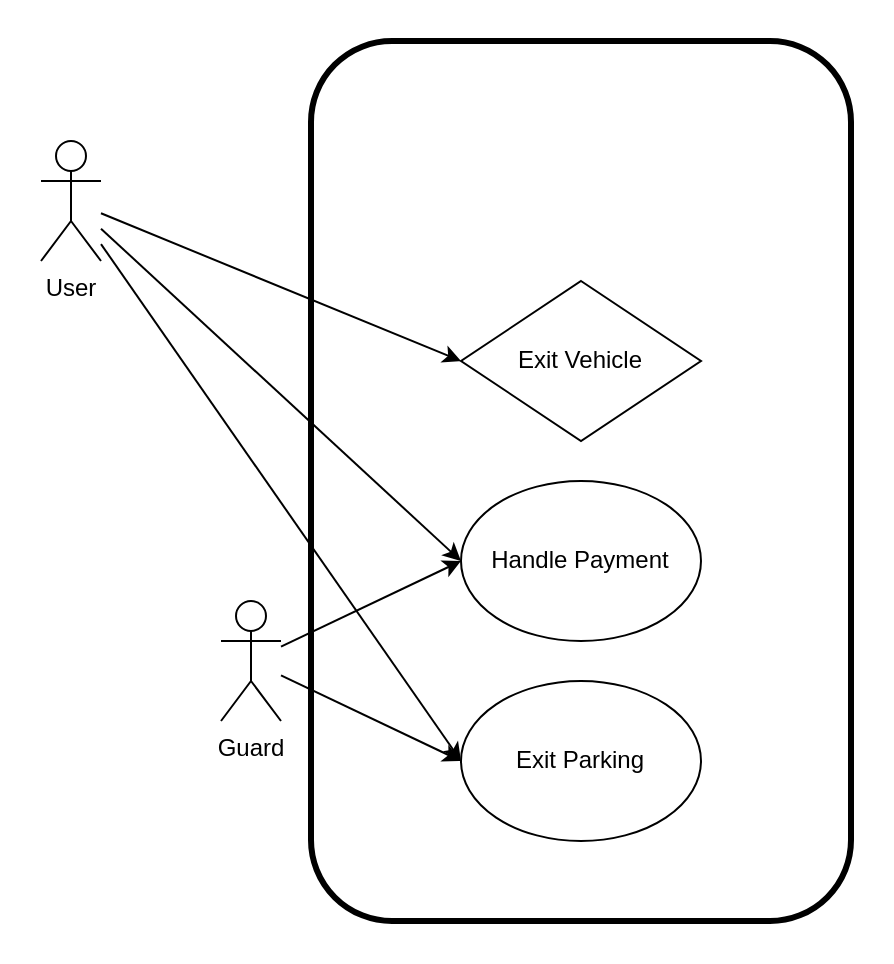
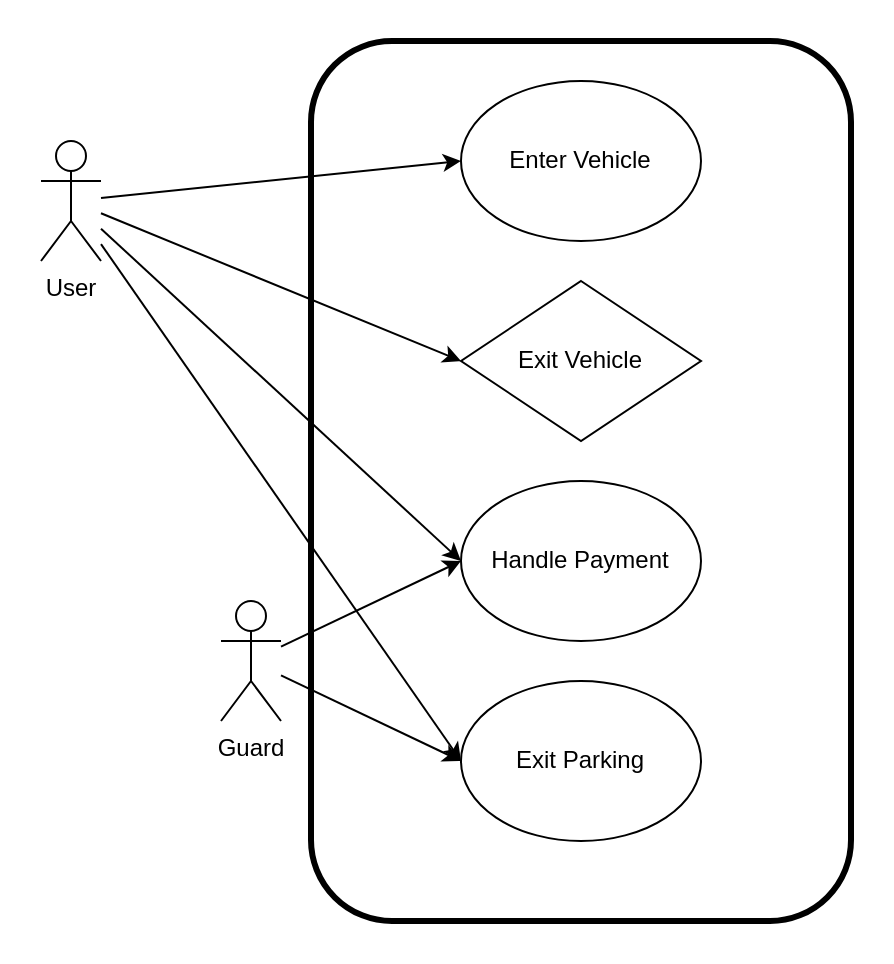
none -> (581, 161)
none -> (274, 180)
